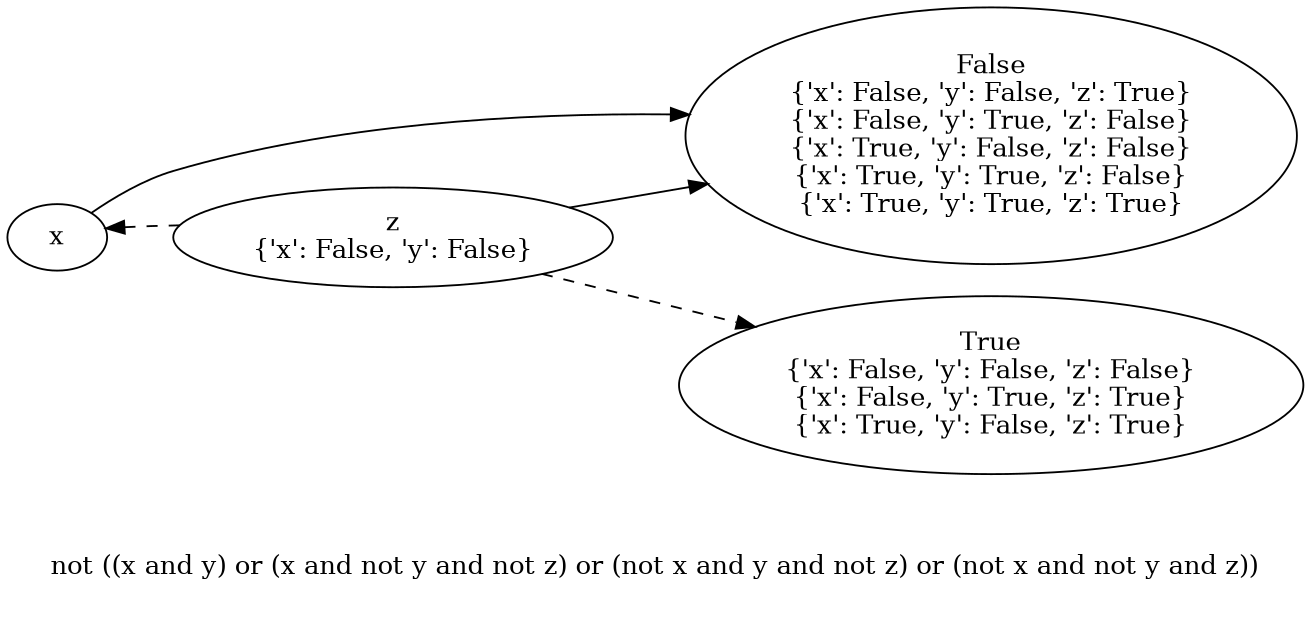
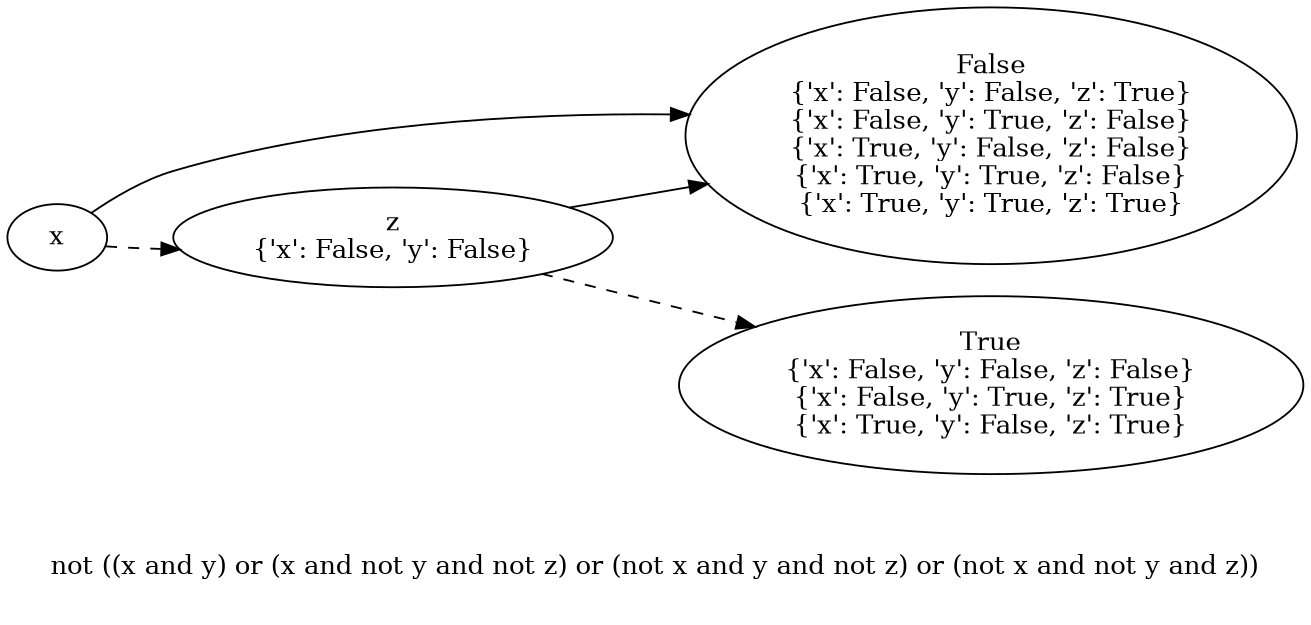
(152, 226) -> (133, 248)
